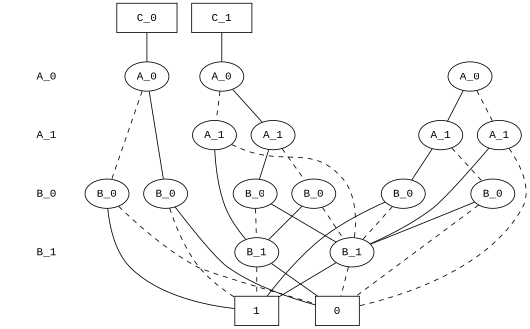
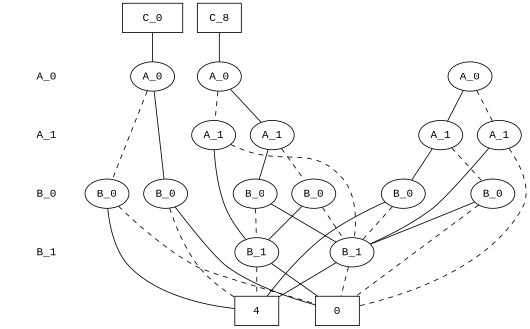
(222, 18) -> (219, 18)
(257, 311) -> (257, 311)
